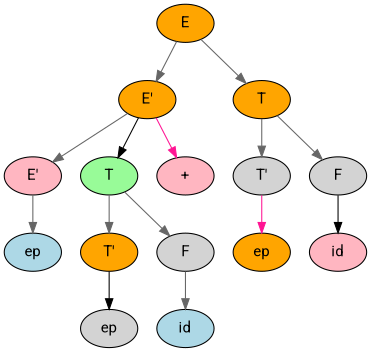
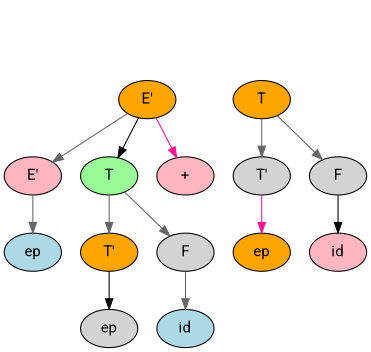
(185, 23) -> none
